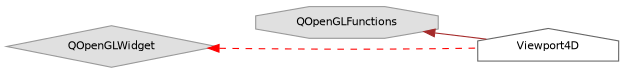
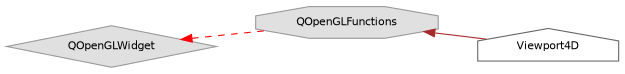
(348, 49) -> (229, 35)
